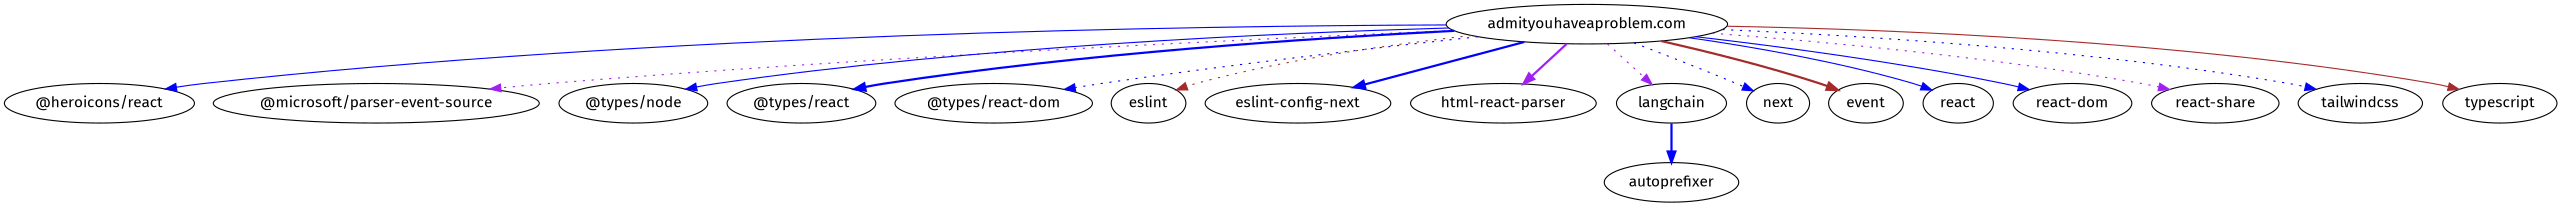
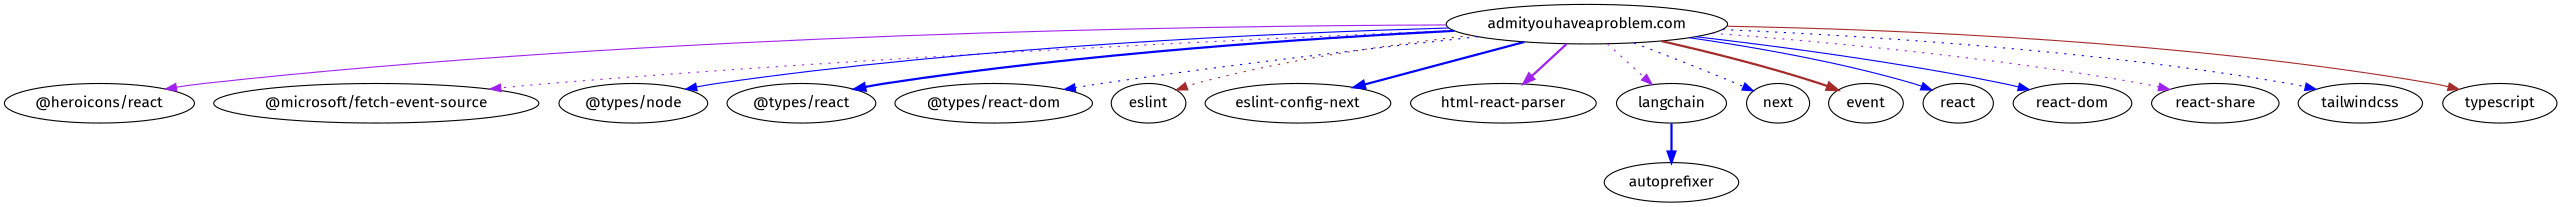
(810, 40) -> (810, 40)
(376, 103) -> (376, 103)
